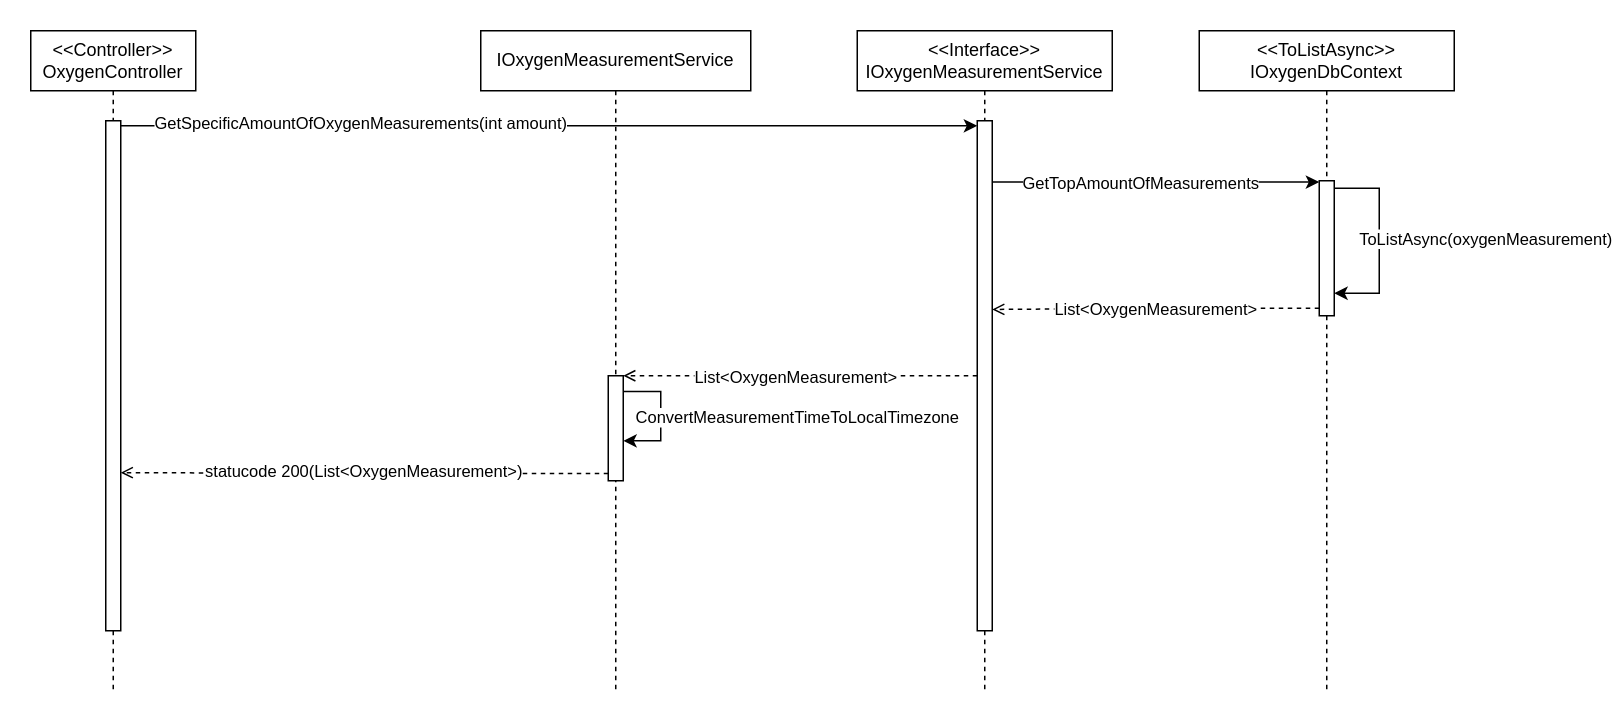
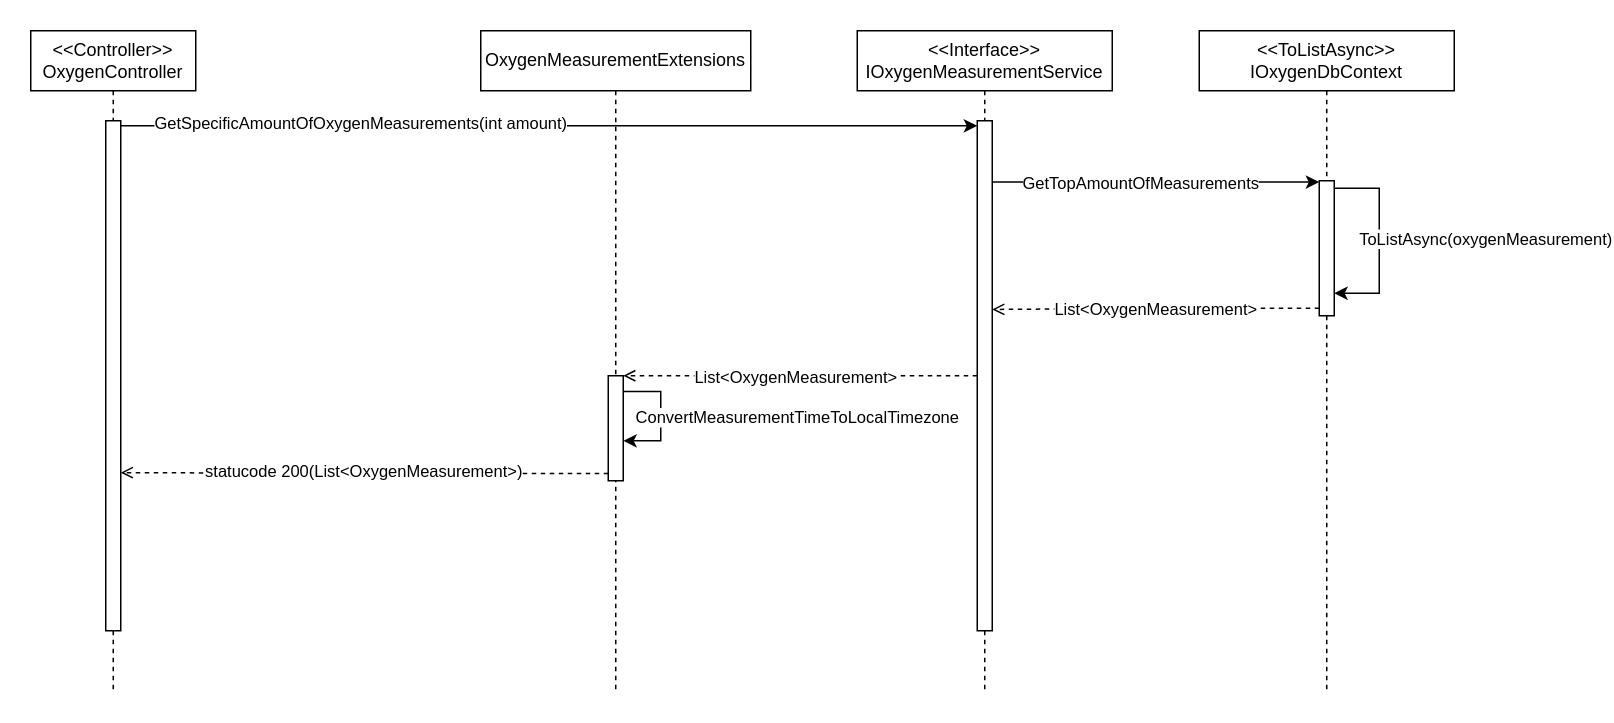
(616, 61) -> (616, 61)
